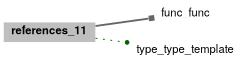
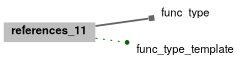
(186, 14) -> (186, 14)
(186, 50) -> (186, 50)
